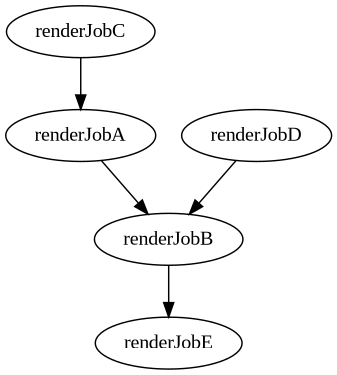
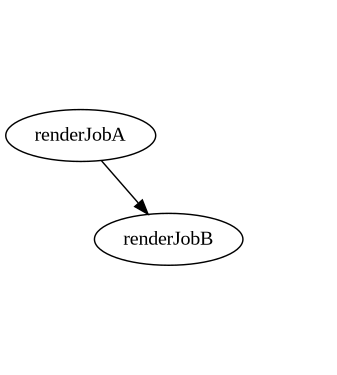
(81, 32) -> none
(257, 136) -> none
(169, 343) -> none
